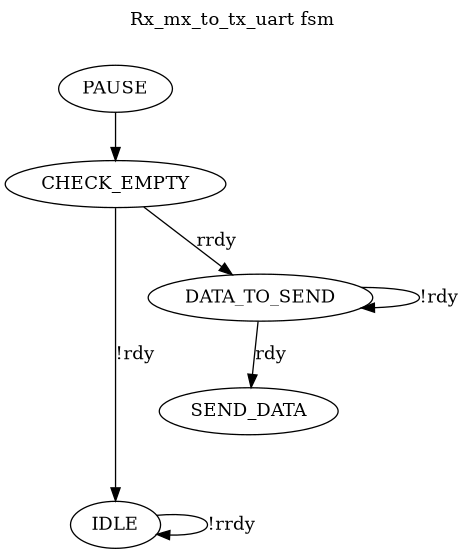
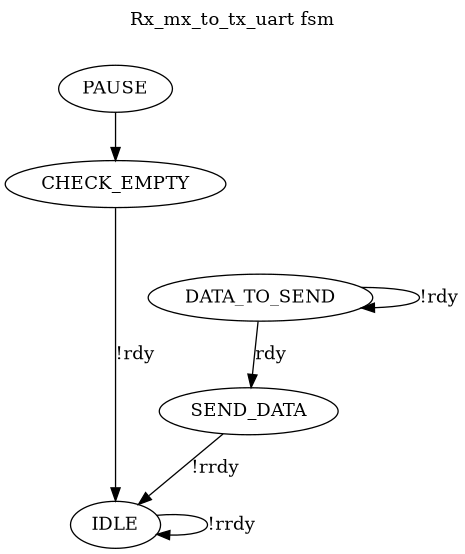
(183, 237) -> none
none -> (186, 465)
